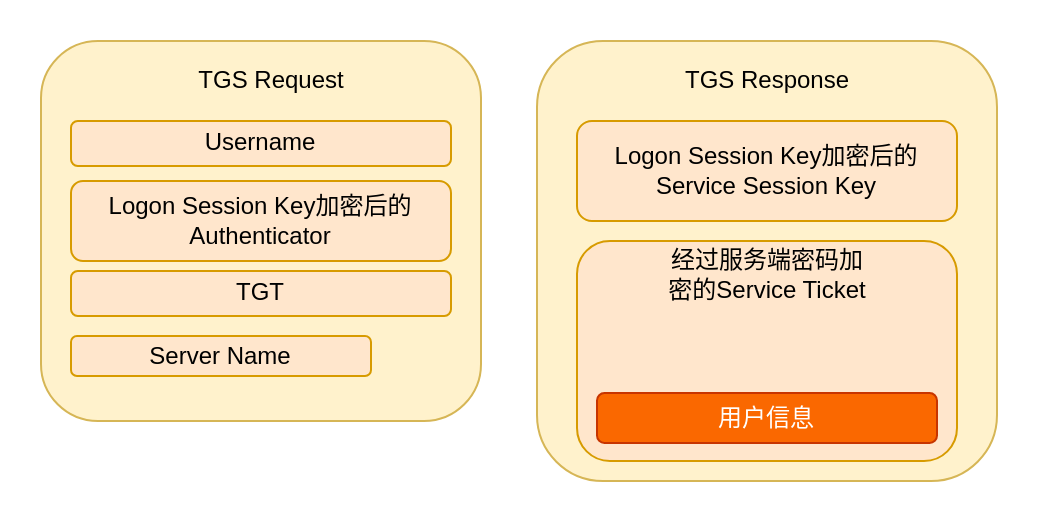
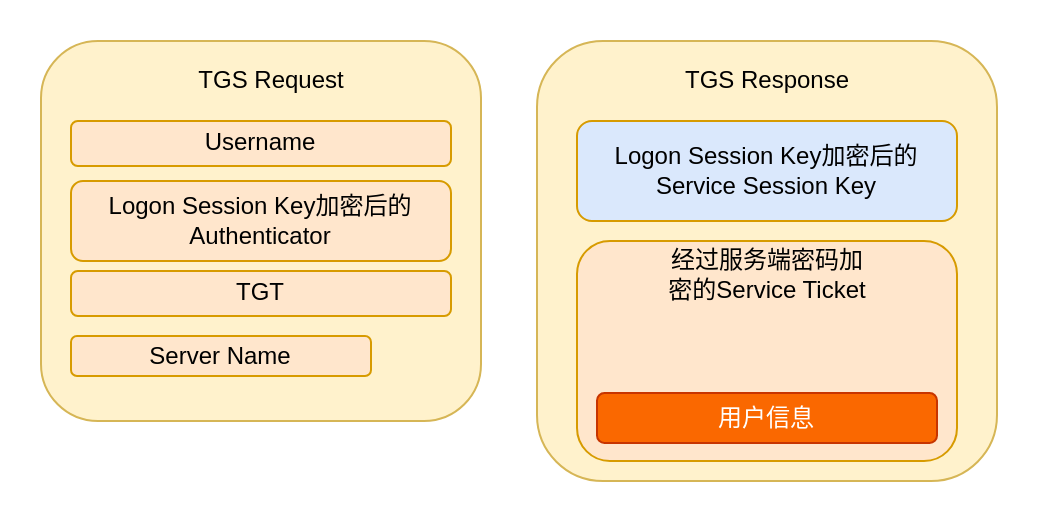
(767, 171) -> (767, 171)
